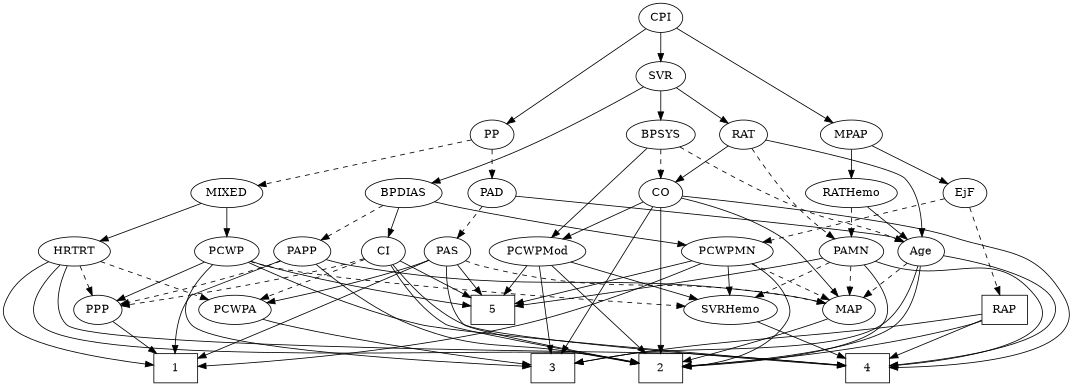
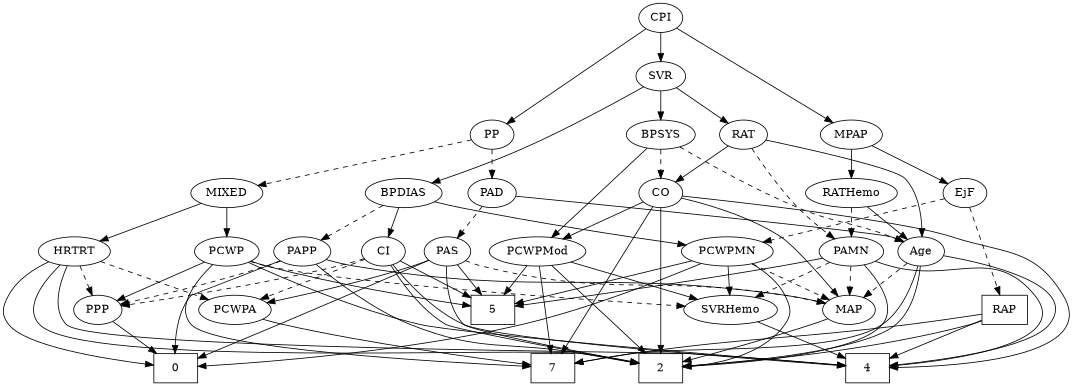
(176, 368) -> (176, 368)
(553, 368) -> (553, 368)
